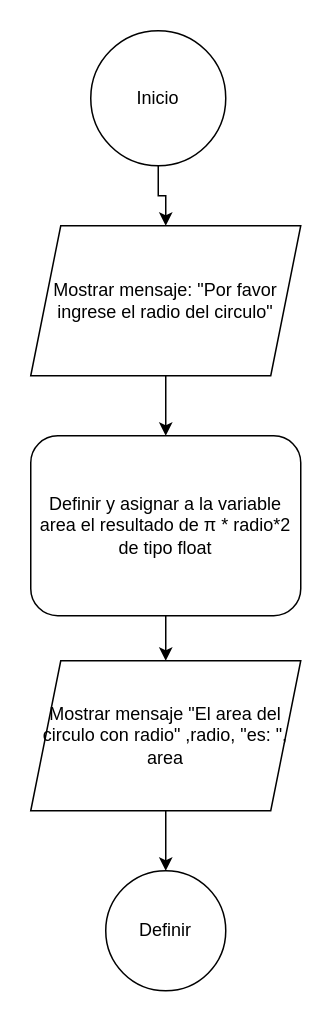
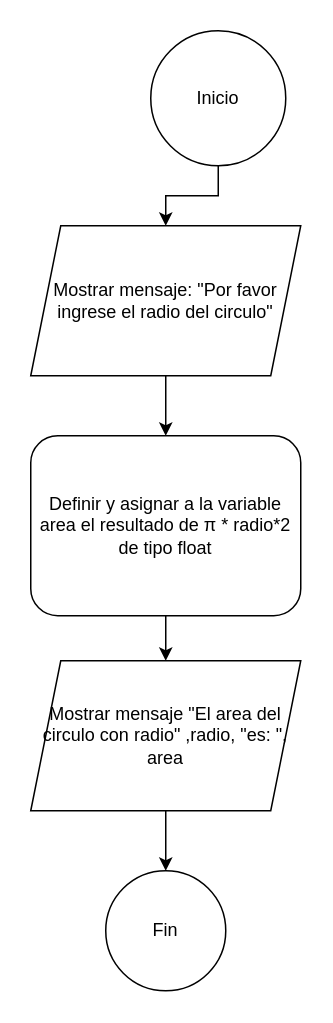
(158, 98) -> (218, 98)
(166, 931) -> (166, 931)
